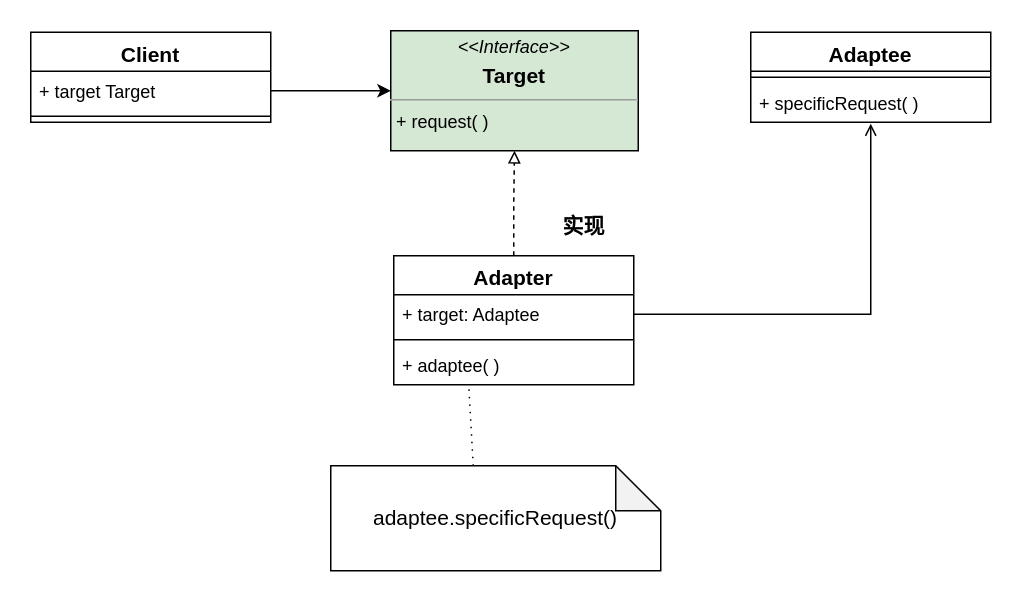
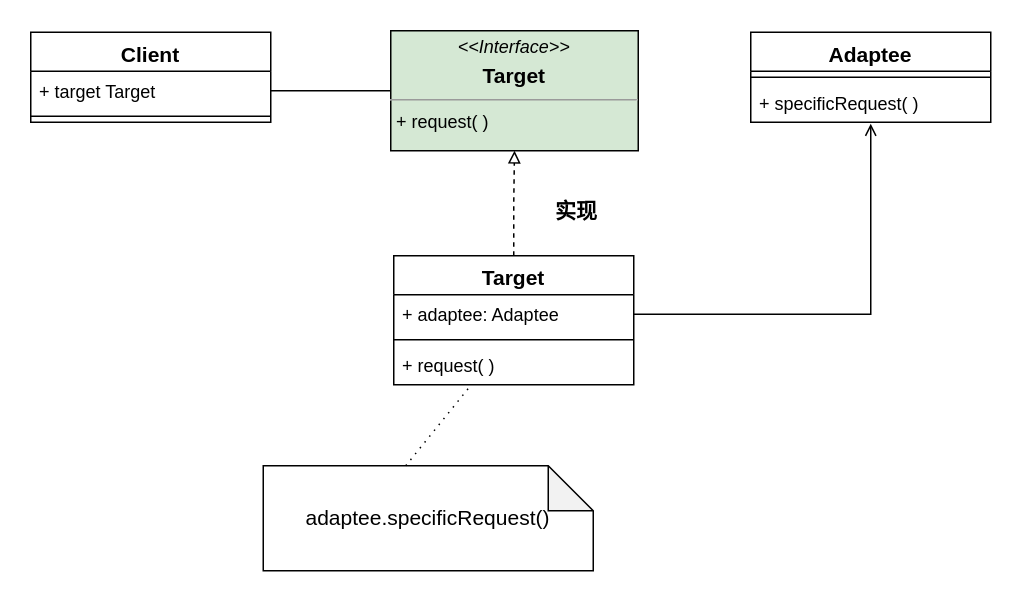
(379, 91) -> (383, 91)
(584, 226) -> (577, 211)
(513, 278) -> (513, 278)
(481, 315) -> (486, 315)
(458, 366) -> (458, 366)
(496, 518) -> (428, 518)
